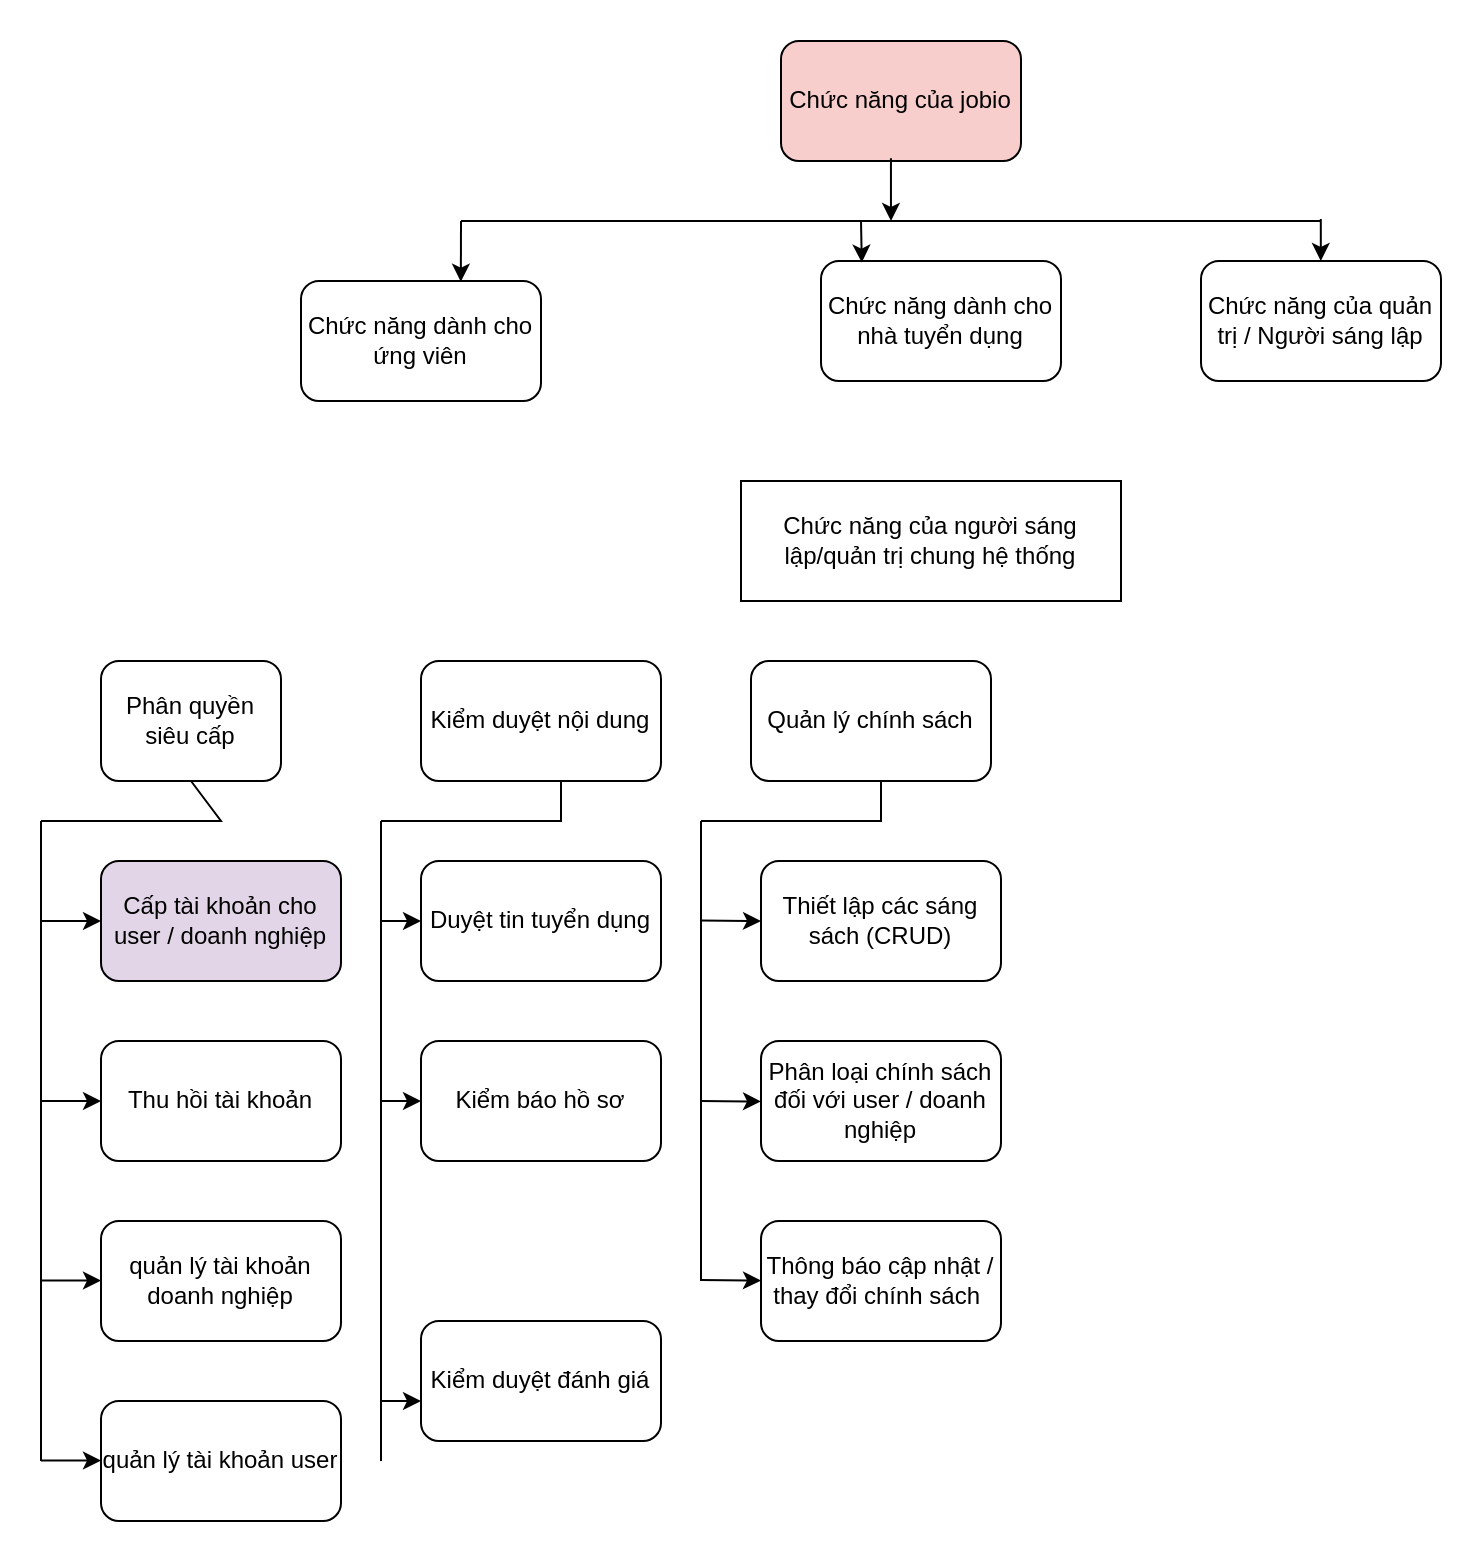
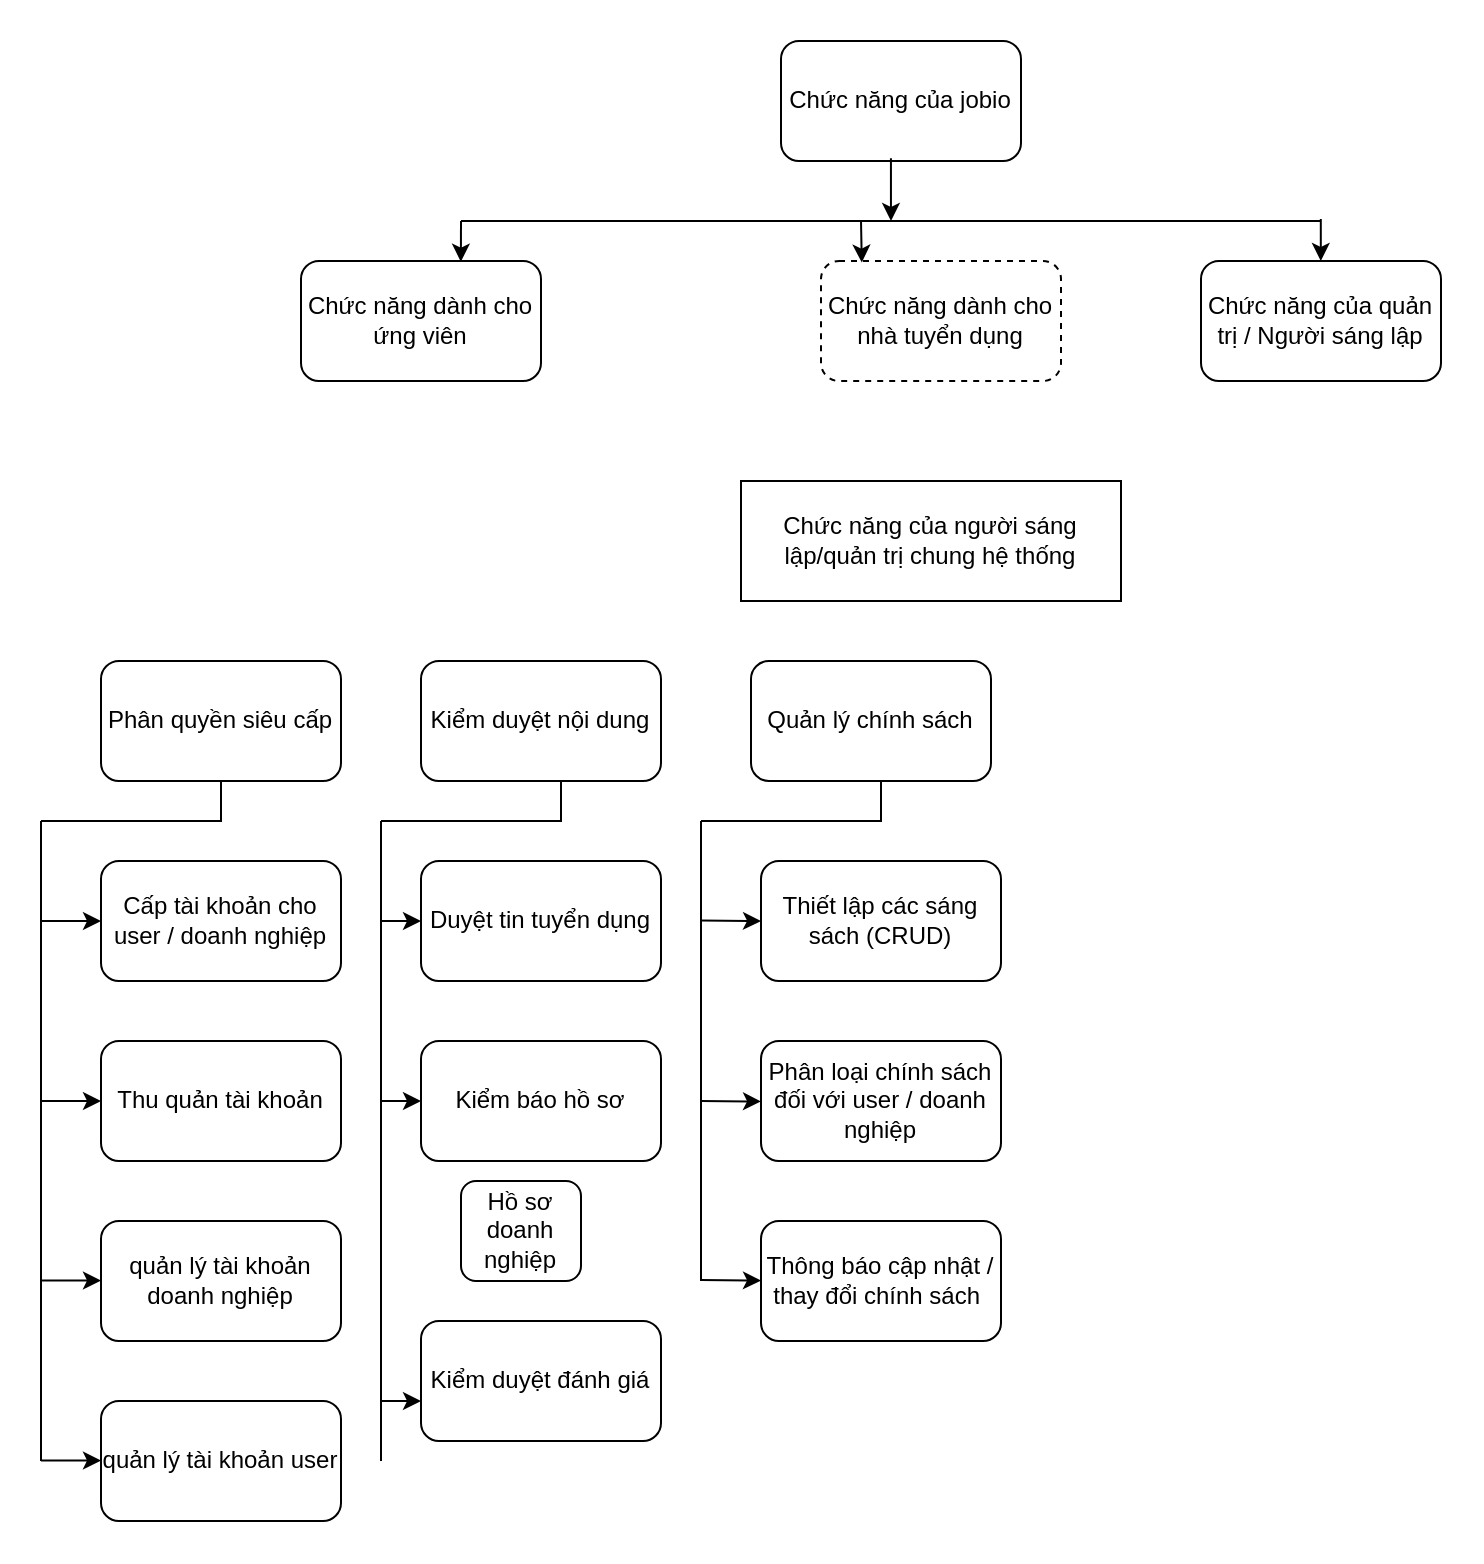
(901, 101) -> (901, 101)
(941, 321) -> (941, 321)
(421, 341) -> (421, 321)
(191, 721) -> (221, 721)
(221, 921) -> (221, 921)
(221, 1101) -> (221, 1101)
none -> (521, 1231)
